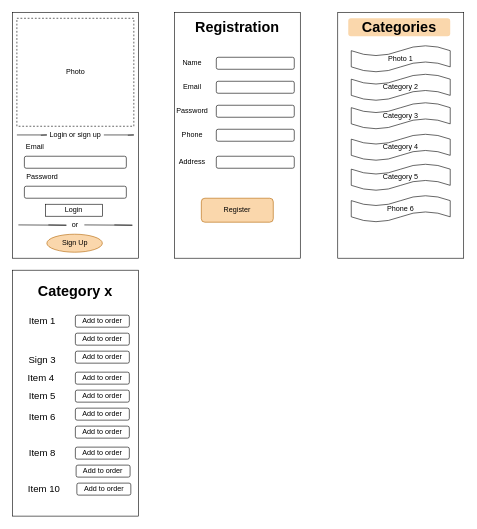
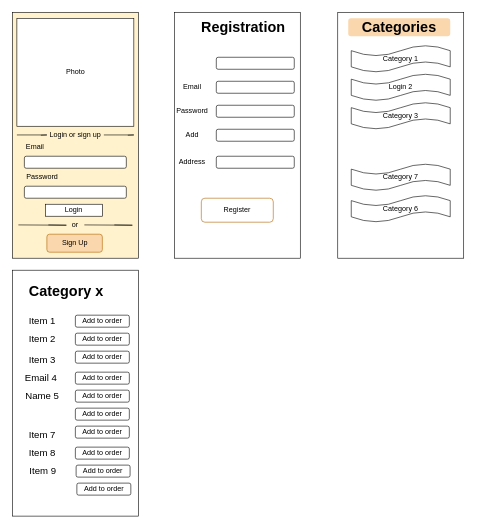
(237, 27) -> (243, 27)
(401, 59) -> (401, 59)
(192, 63) -> none
(75, 72) -> (75, 72)
(401, 87) -> (401, 87)
(75, 135) -> (75, 135)
(192, 135) -> (192, 135)
(401, 147) -> none
(401, 177) -> (401, 177)
(401, 209) -> (401, 209)
(237, 210) -> (237, 210)
(75, 243) -> (75, 243)
(75, 291) -> (66, 291)
none -> (42, 339)
(42, 360) -> (42, 360)
(41, 378) -> (41, 378)
(42, 396) -> (42, 396)
(42, 417) -> none
none -> (42, 435)
none -> (43, 471)
(44, 489) -> none
